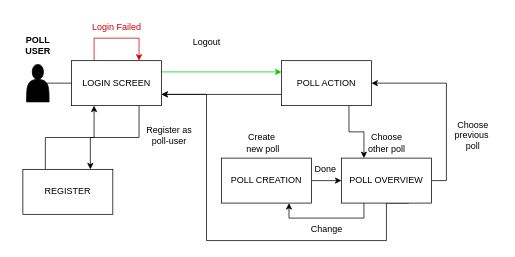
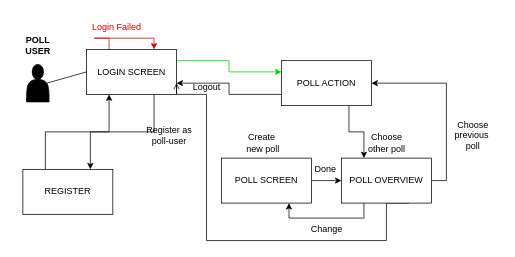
(207, 42) -> (207, 87)
(117, 83) -> (132, 72)
(267, 180) -> (267, 180)
